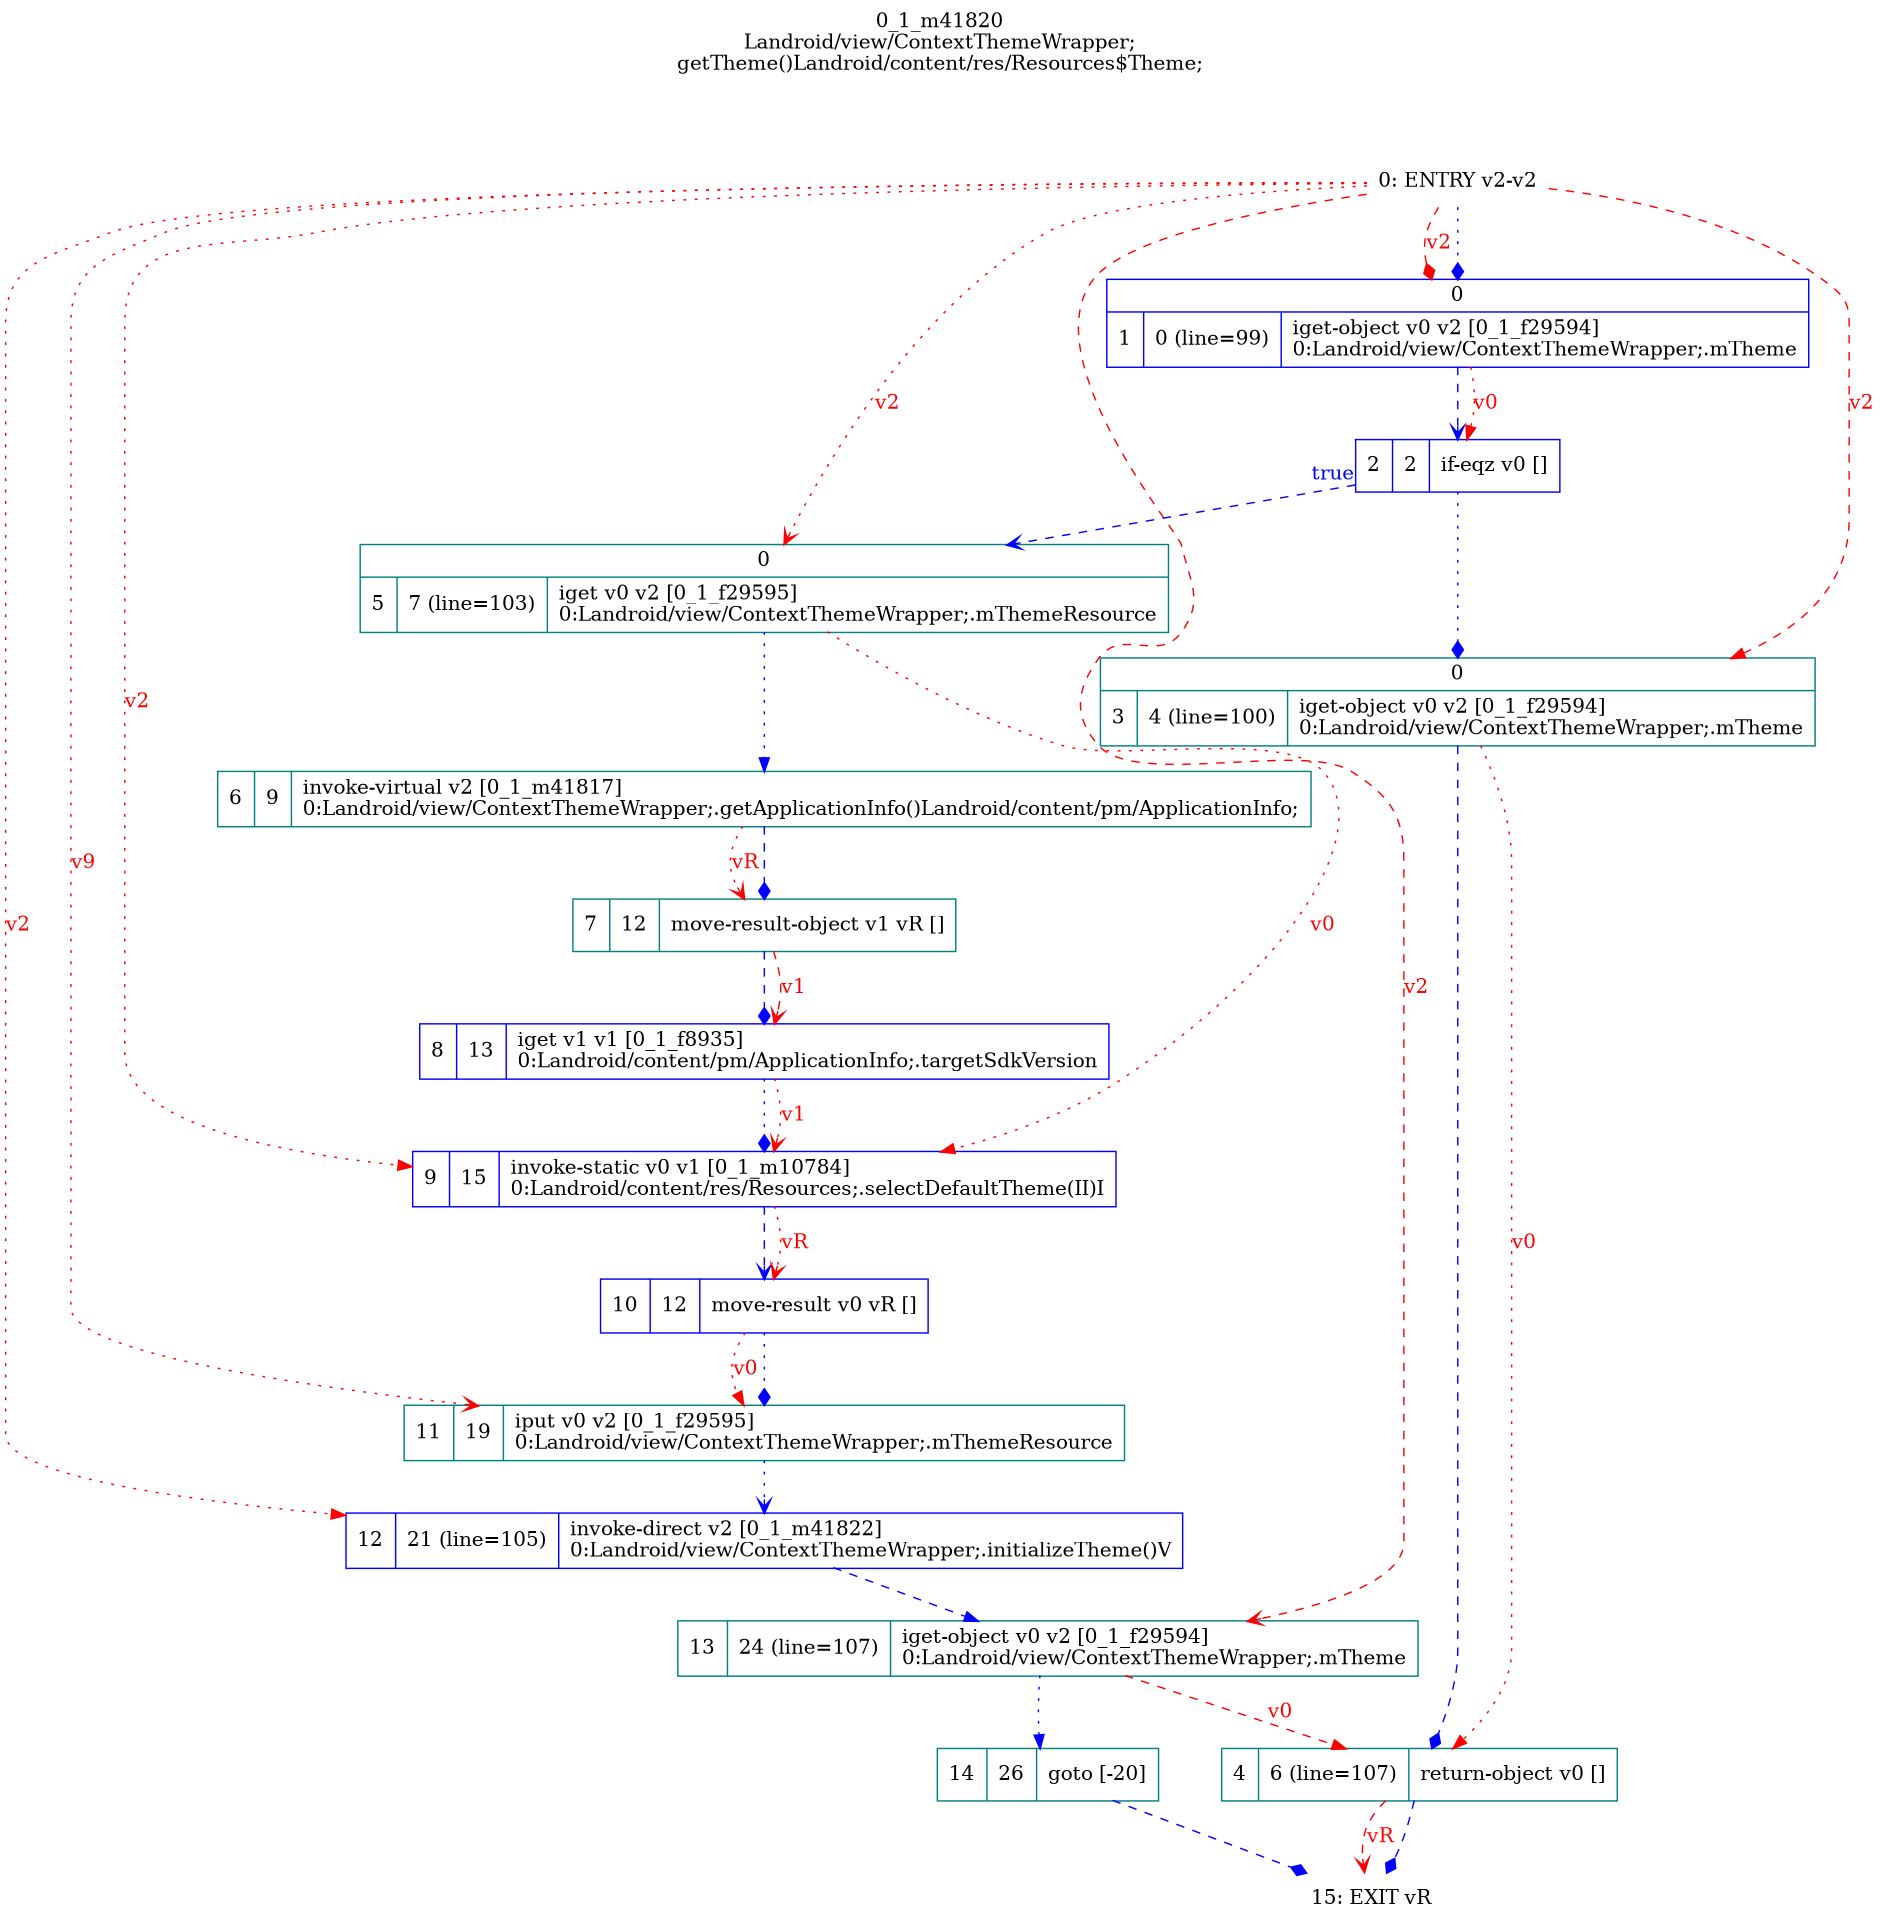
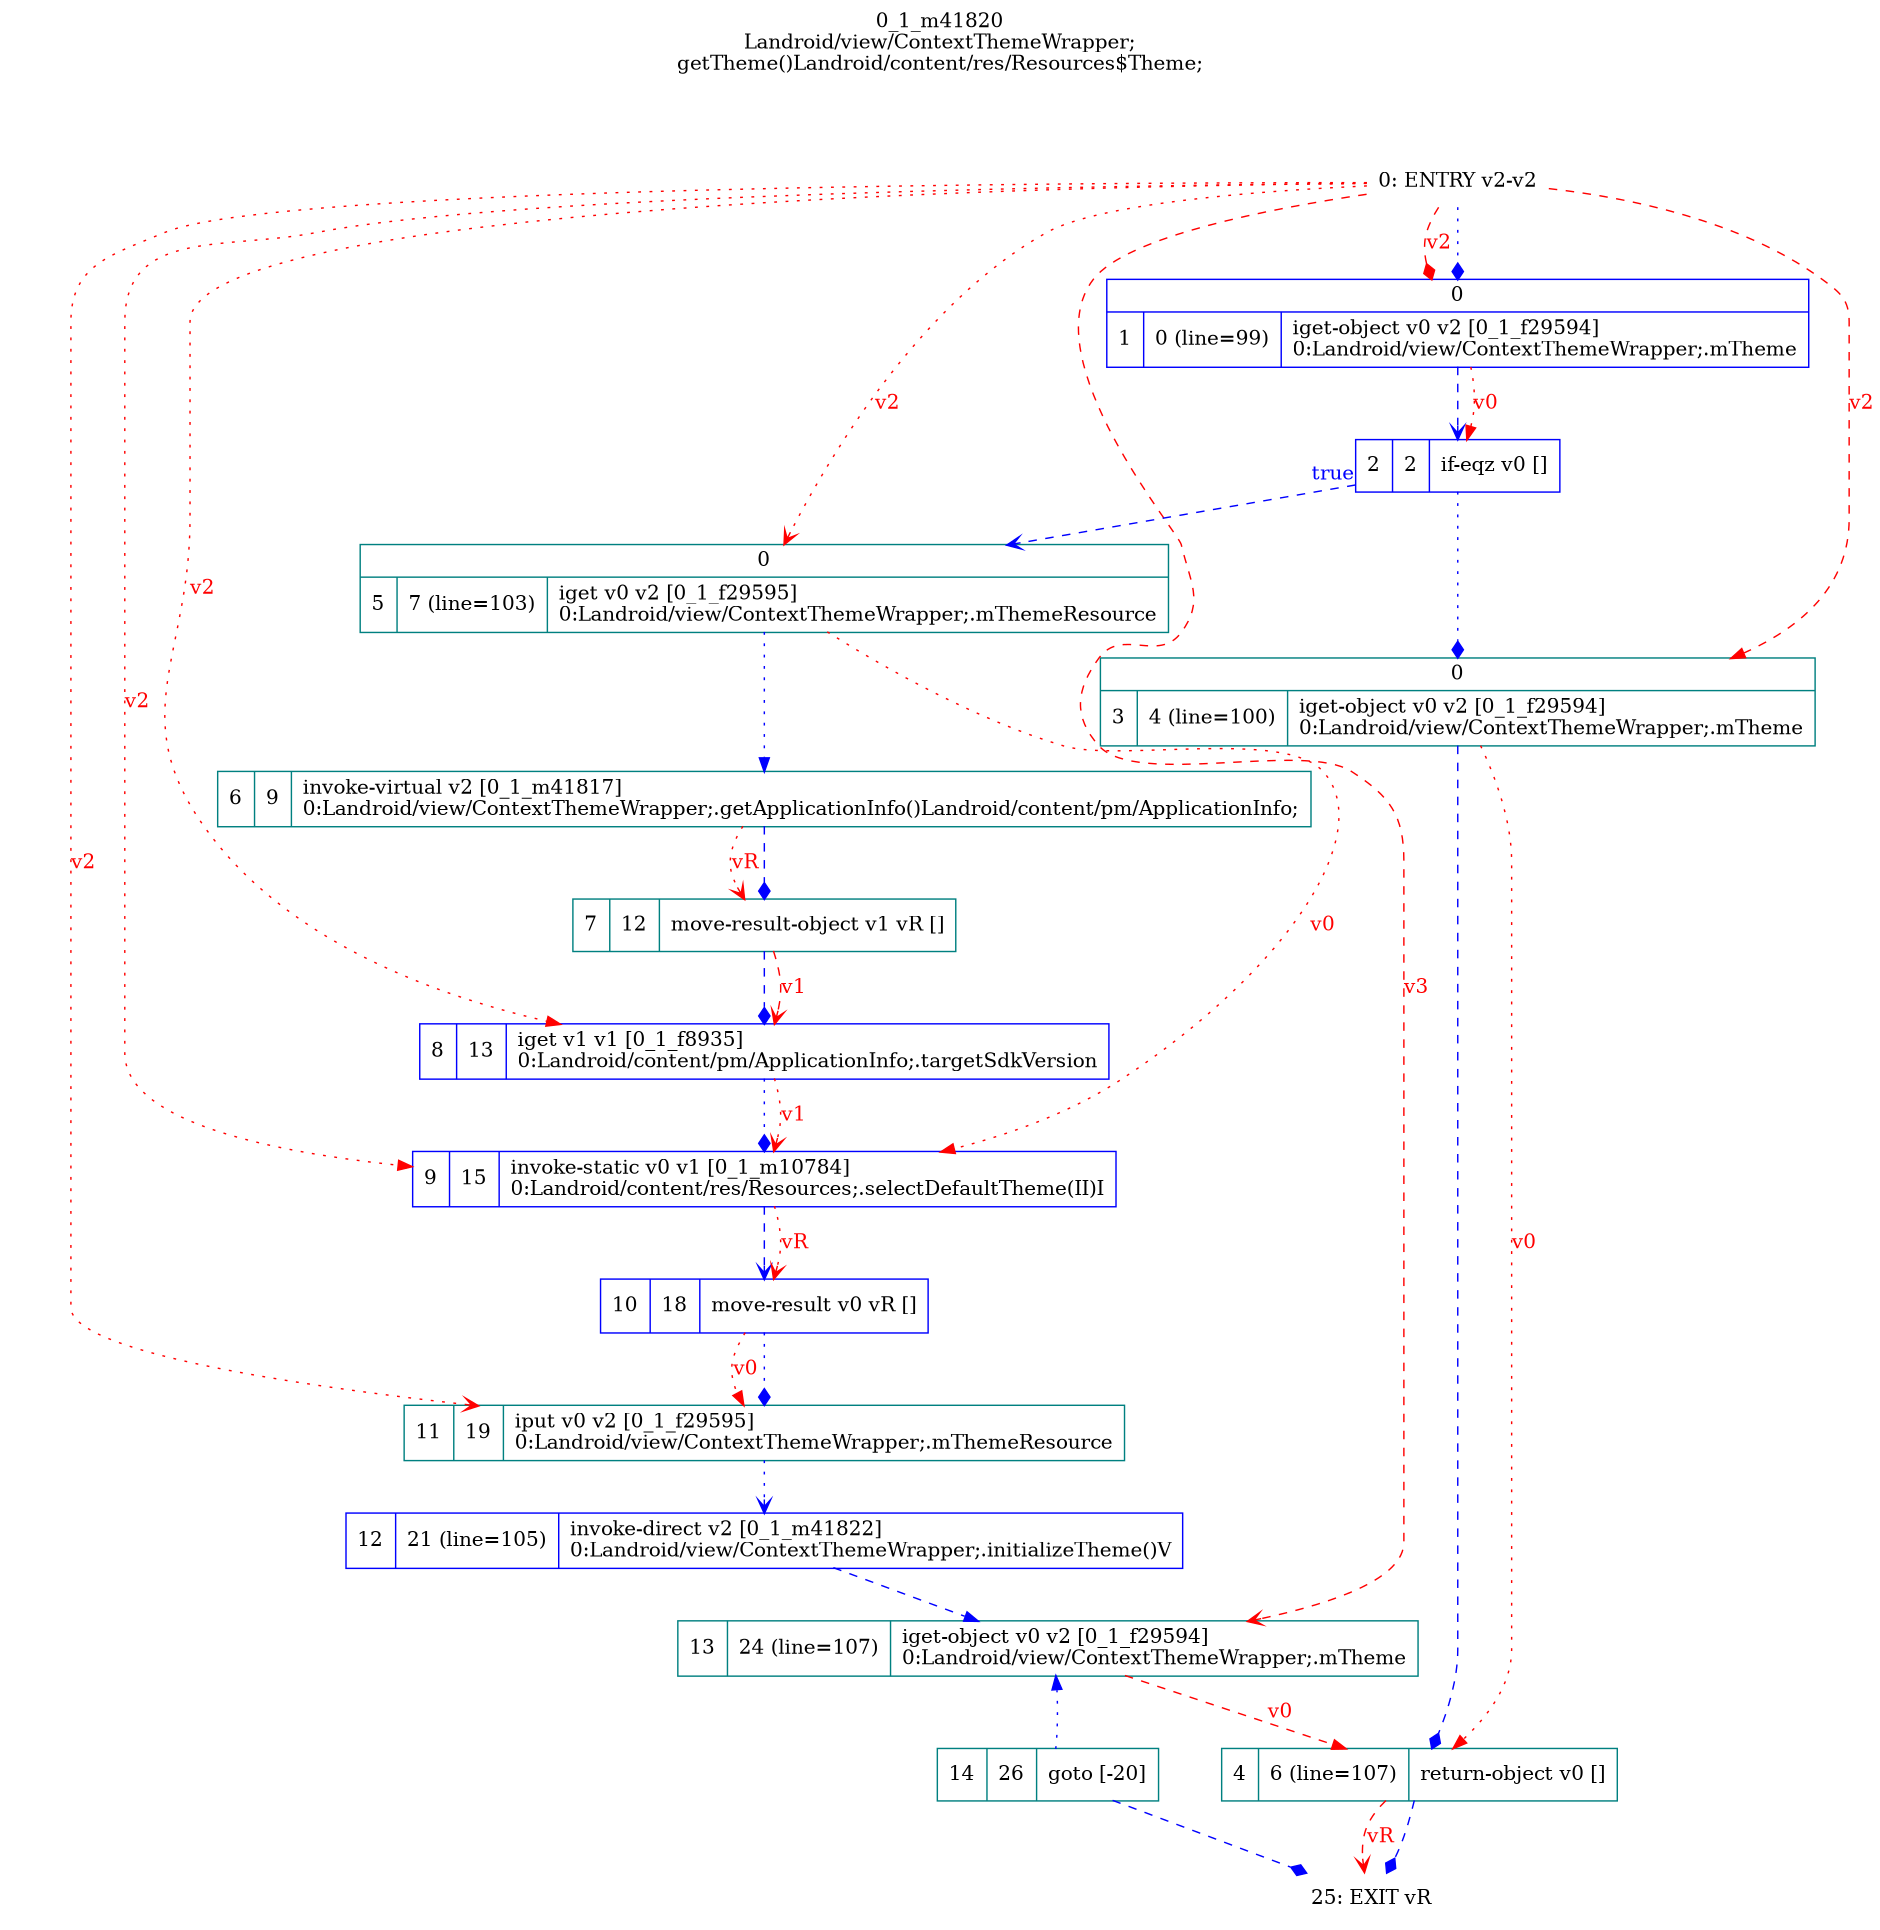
(6, 345) -> (311, 257)
(84, 863) -> (84, 863)
(1417, 988) -> (1417, 988)
(675, 1305) -> (675, 1305)
(1038, 1705) -> (1057, 1720)
(1371, 1899) -> (1371, 1899)
